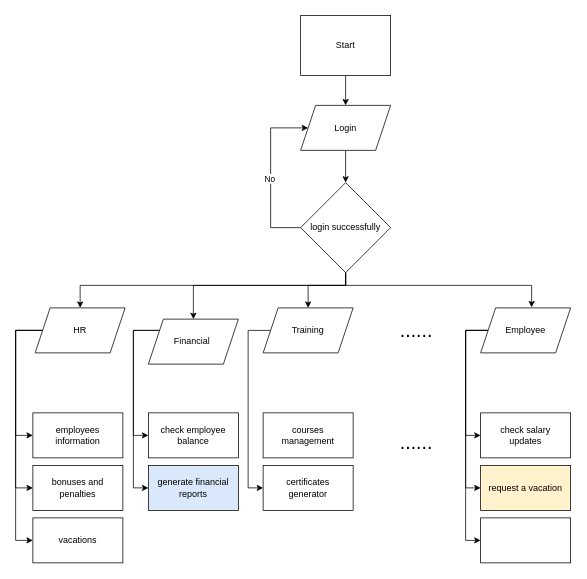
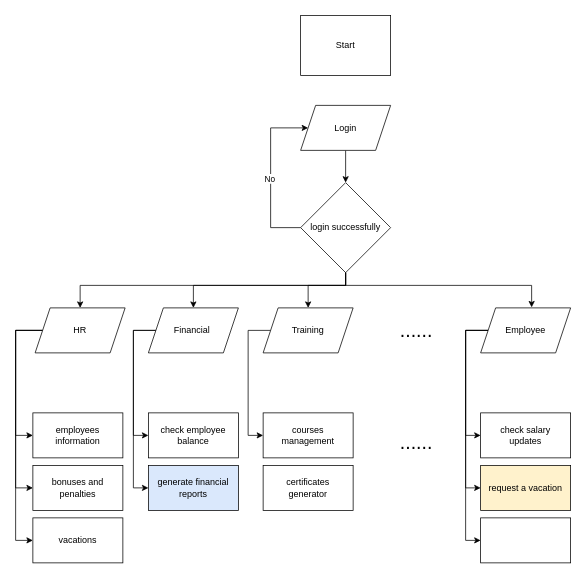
(345, 87) -> none
(193, 342) -> (193, 330)
none -> (253, 435)
(250, 488) -> none
